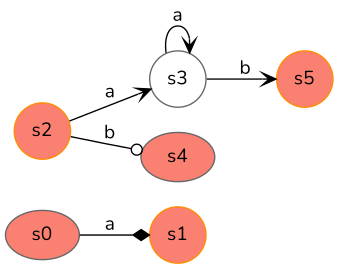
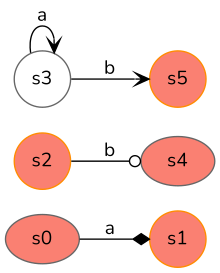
(104, 108) -> none
